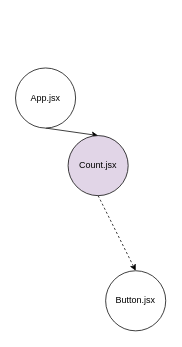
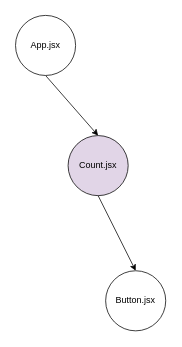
(45, 98) -> (45, 45)
(115, 230) -> (115, 230)
